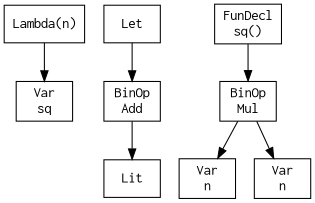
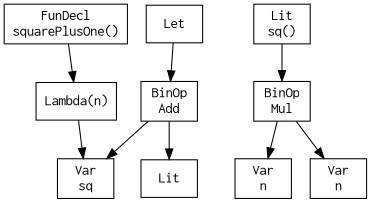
none -> (66, 24)
(248, 24) -> (282, 24)
none -> (131, 136)
